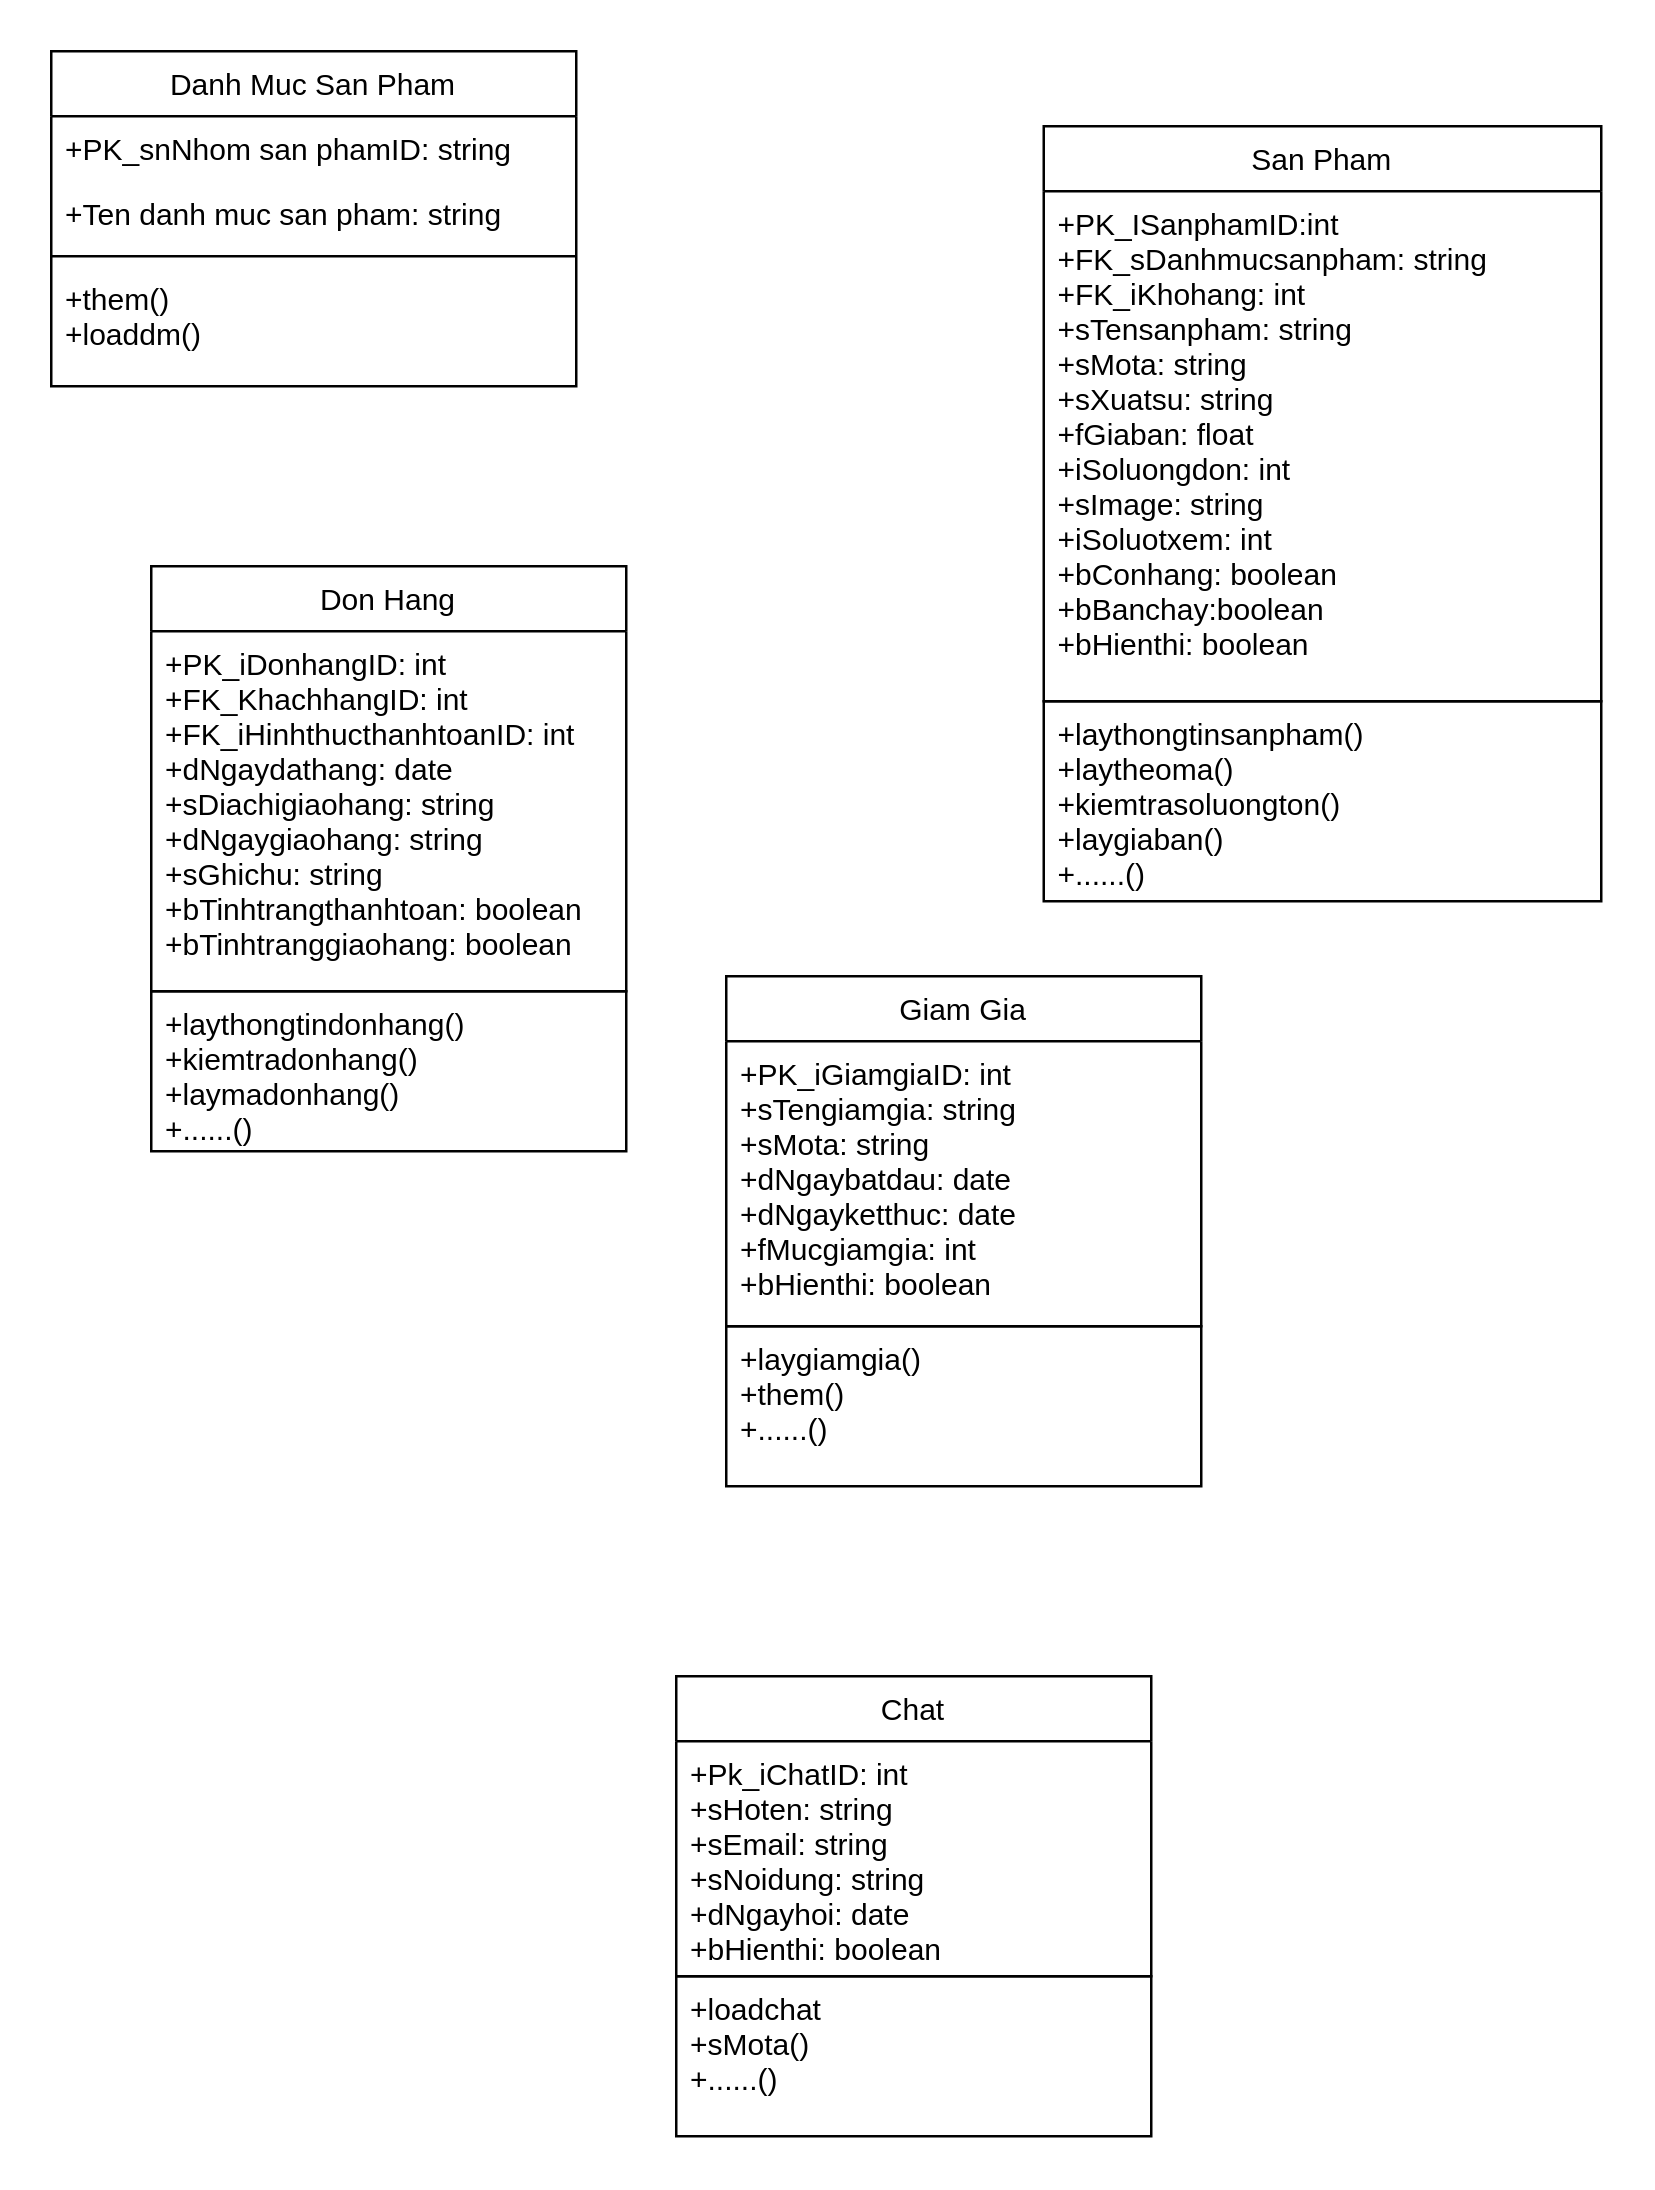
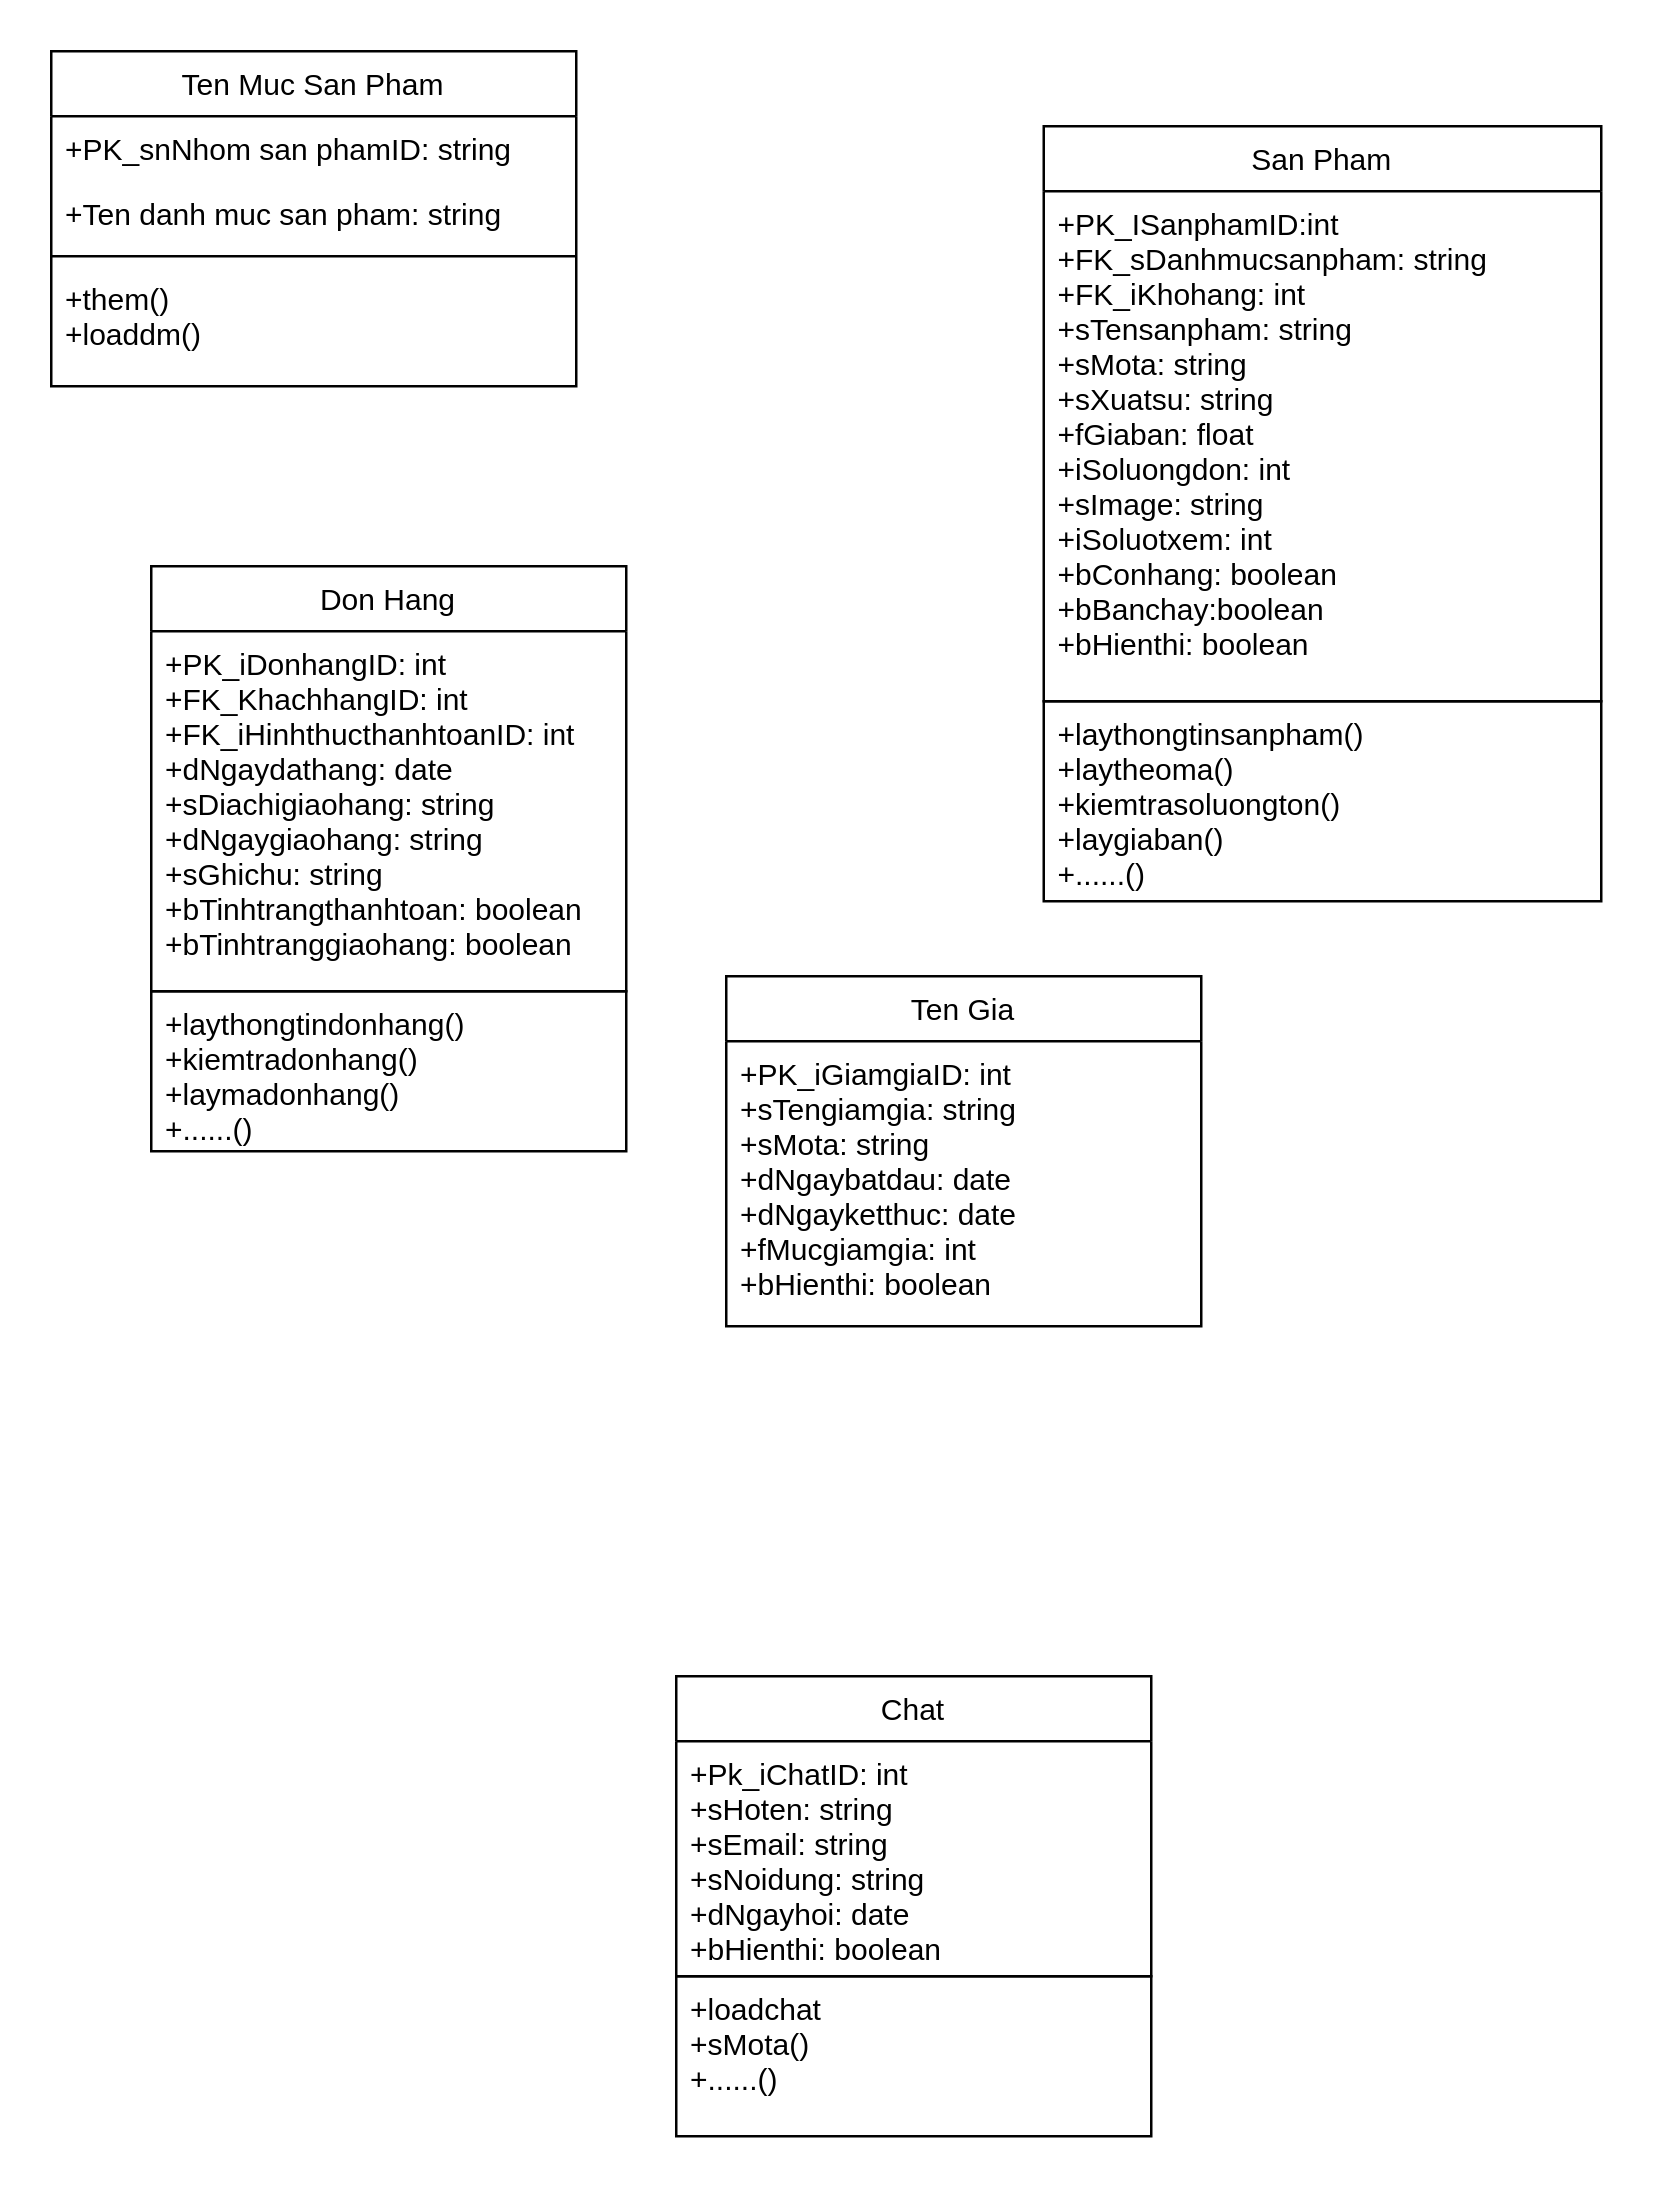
(313, 85) -> (313, 85)
(963, 1010) -> (963, 1010)
(964, 1406) -> none
